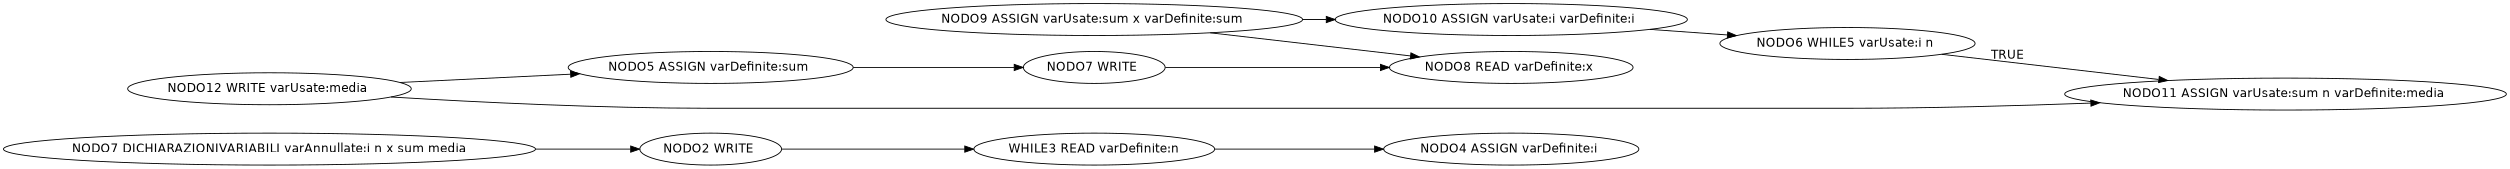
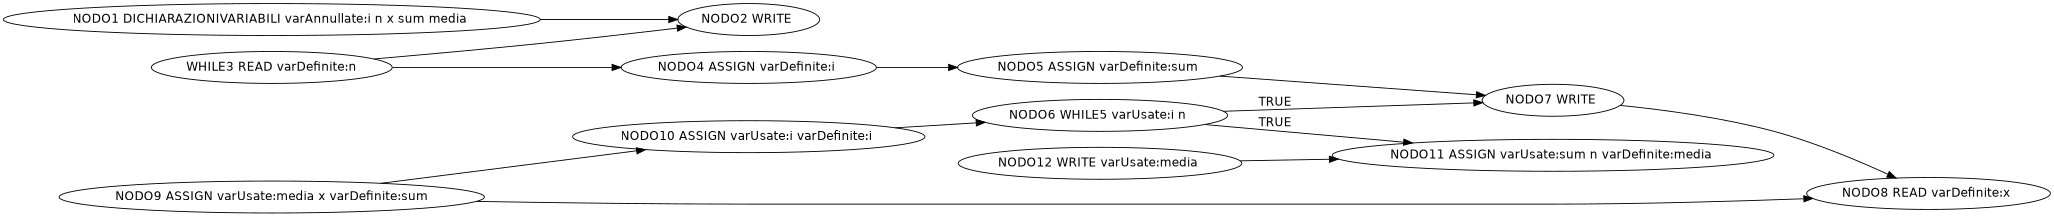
(1094, 20) -> (272, 197)
(485, 78) -> (912, 67)
none -> (1348, 107)
(269, 149) -> (272, 20)
(873, 149) -> (526, 45)
